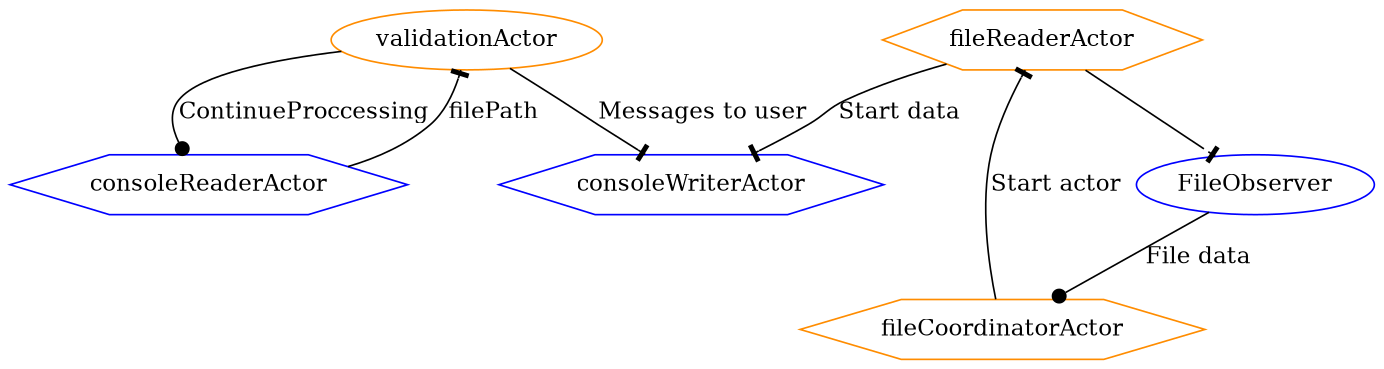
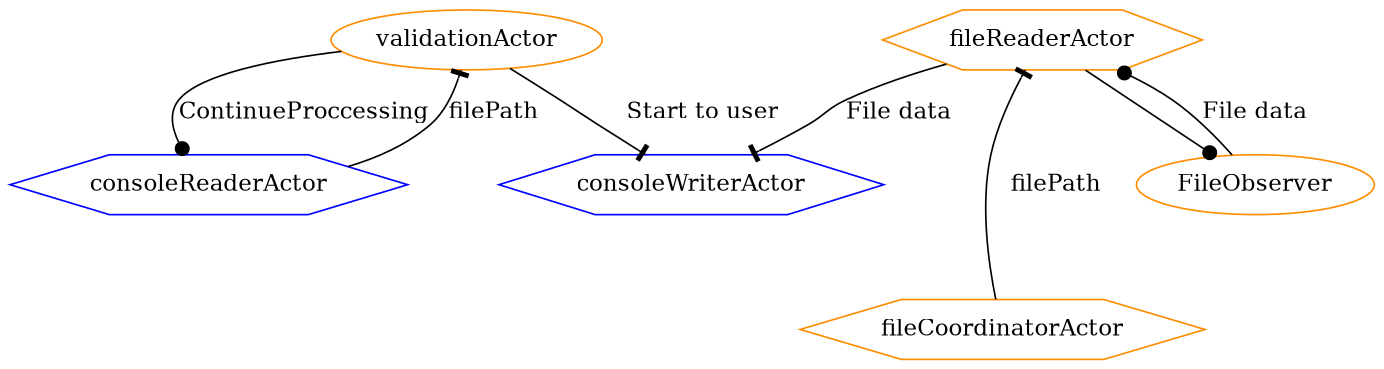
(1145, 110) -> (1145, 110)
(703, 112) -> (703, 112)
(899, 112) -> (899, 112)
(1057, 185) -> (1057, 185)
(1255, 185) -> (1255, 185)
(1137, 252) -> (1186, 110)
